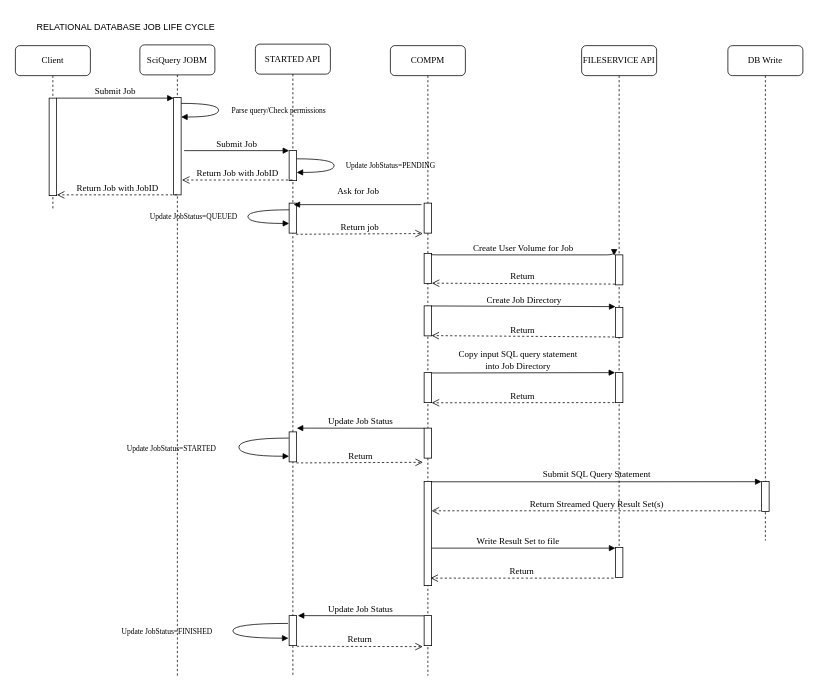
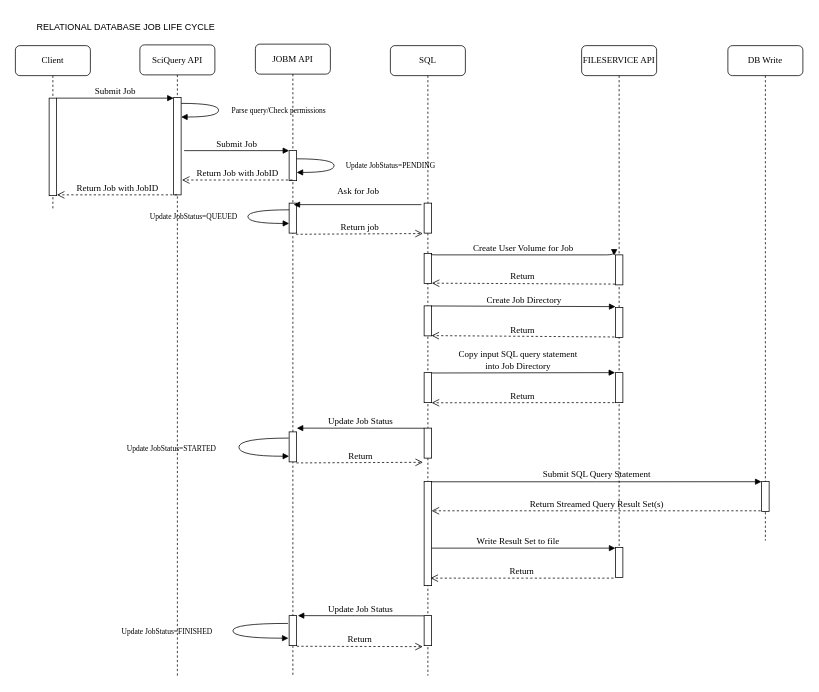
(293, 59) -> (293, 59)
(177, 60) -> (177, 60)
(428, 60) -> (428, 60)
